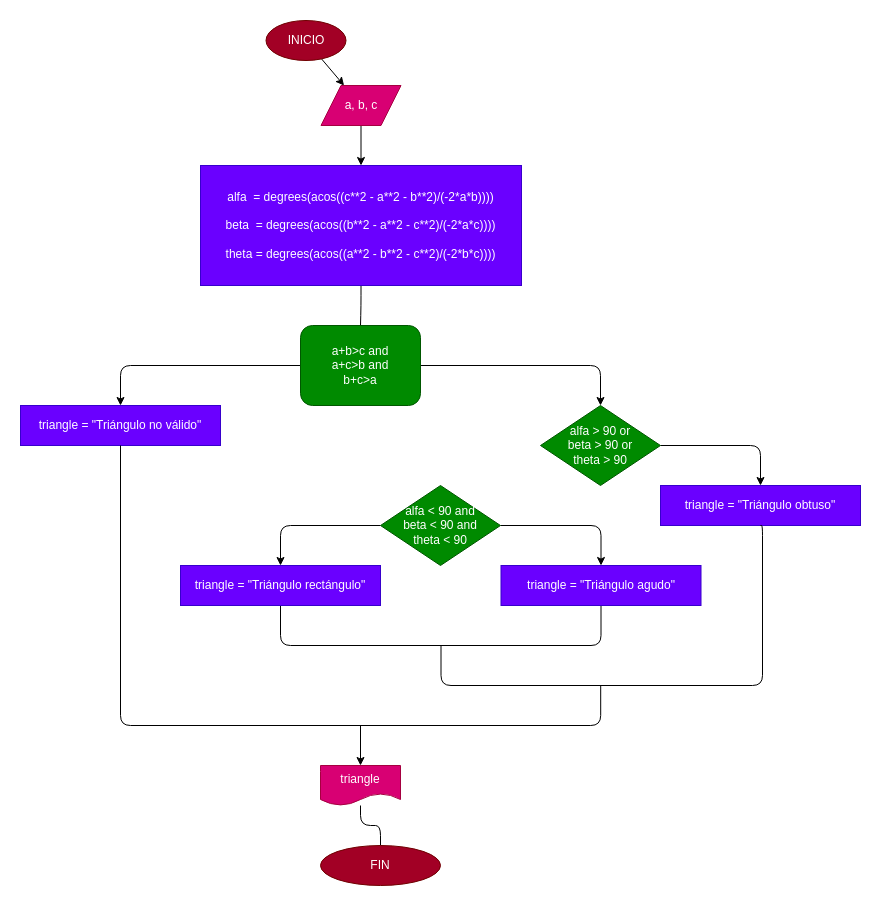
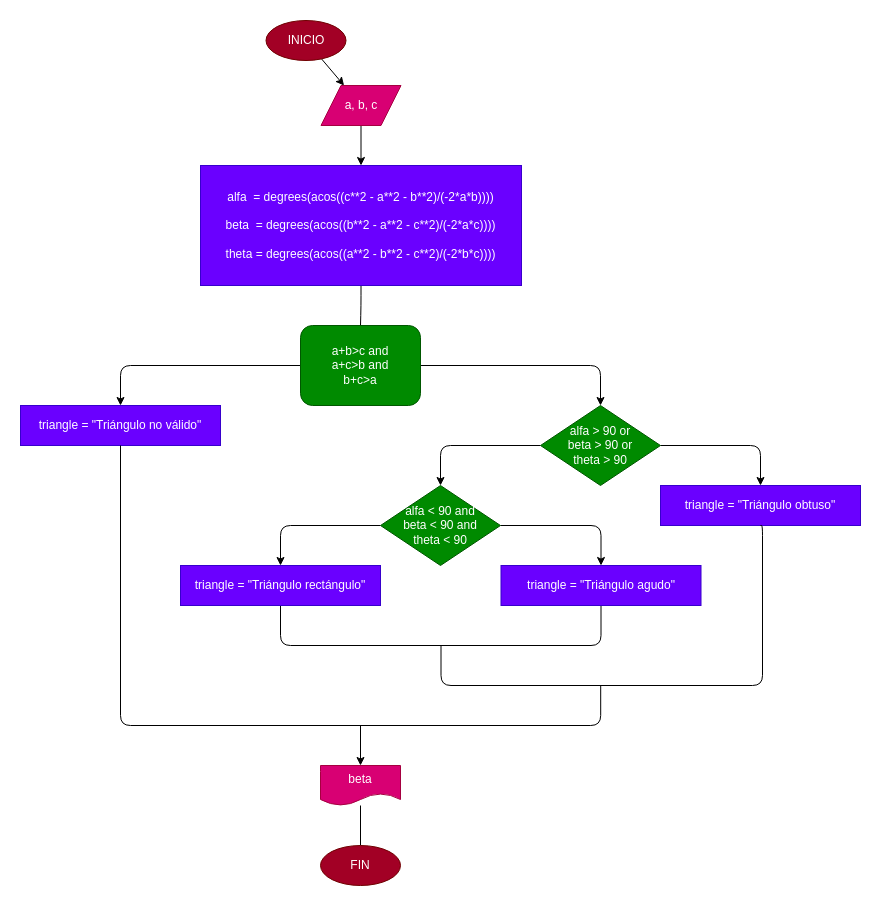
none -> (480, 446)
(361, 780) -> (361, 780)
(381, 866) -> (361, 866)
